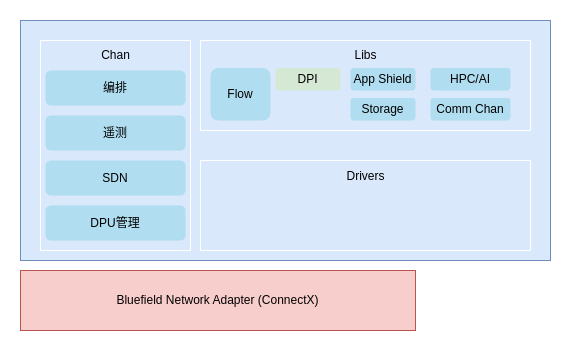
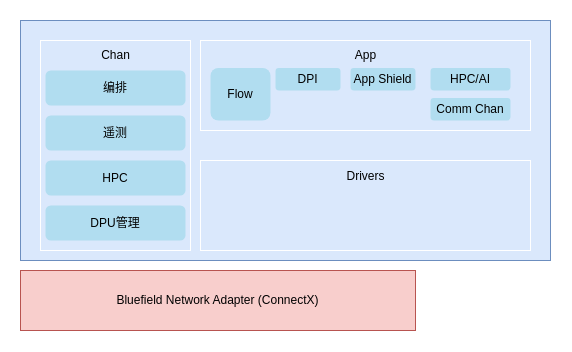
(366, 56) -> (366, 56)
(308, 79) -> (308, 79)
(383, 109) -> none
(116, 179) -> (116, 179)
